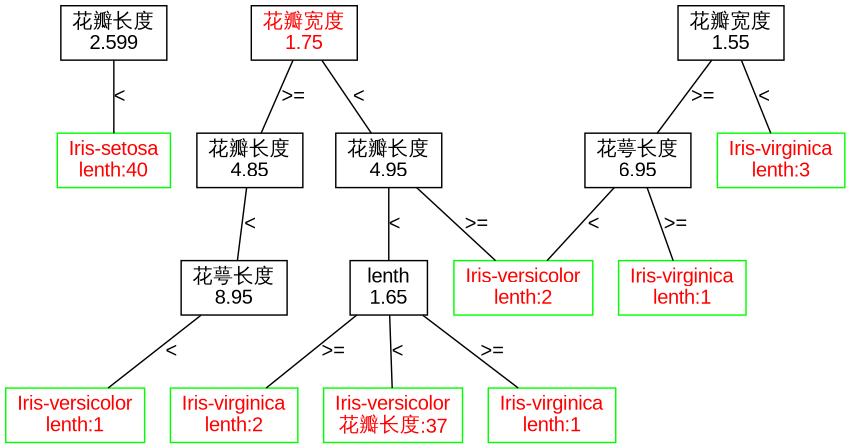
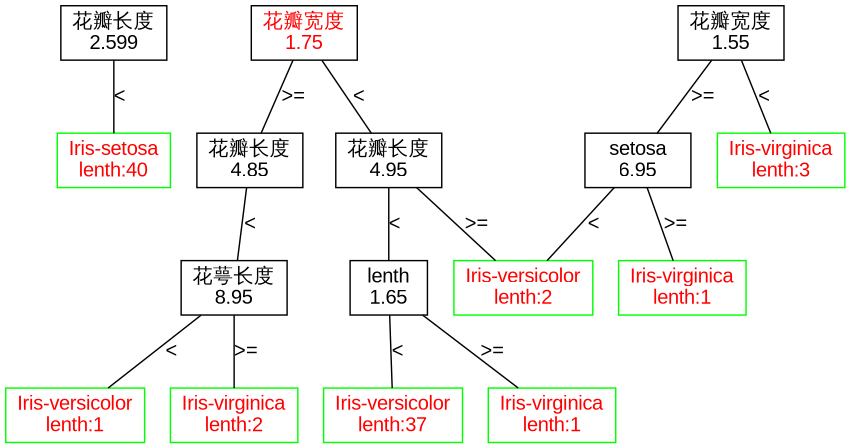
(638, 160) -> (638, 160)
(311, 352) -> (234, 352)
(393, 415) -> (393, 415)
